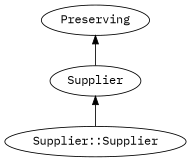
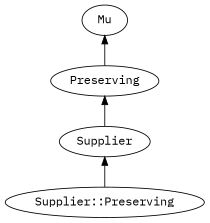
none -> (105, 20)
(95, 142) -> (105, 202)
